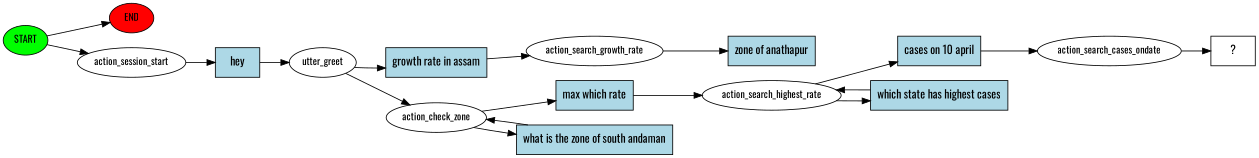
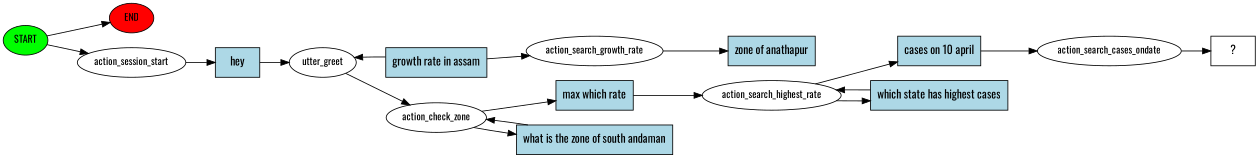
(366, 68) -> (374, 57)
